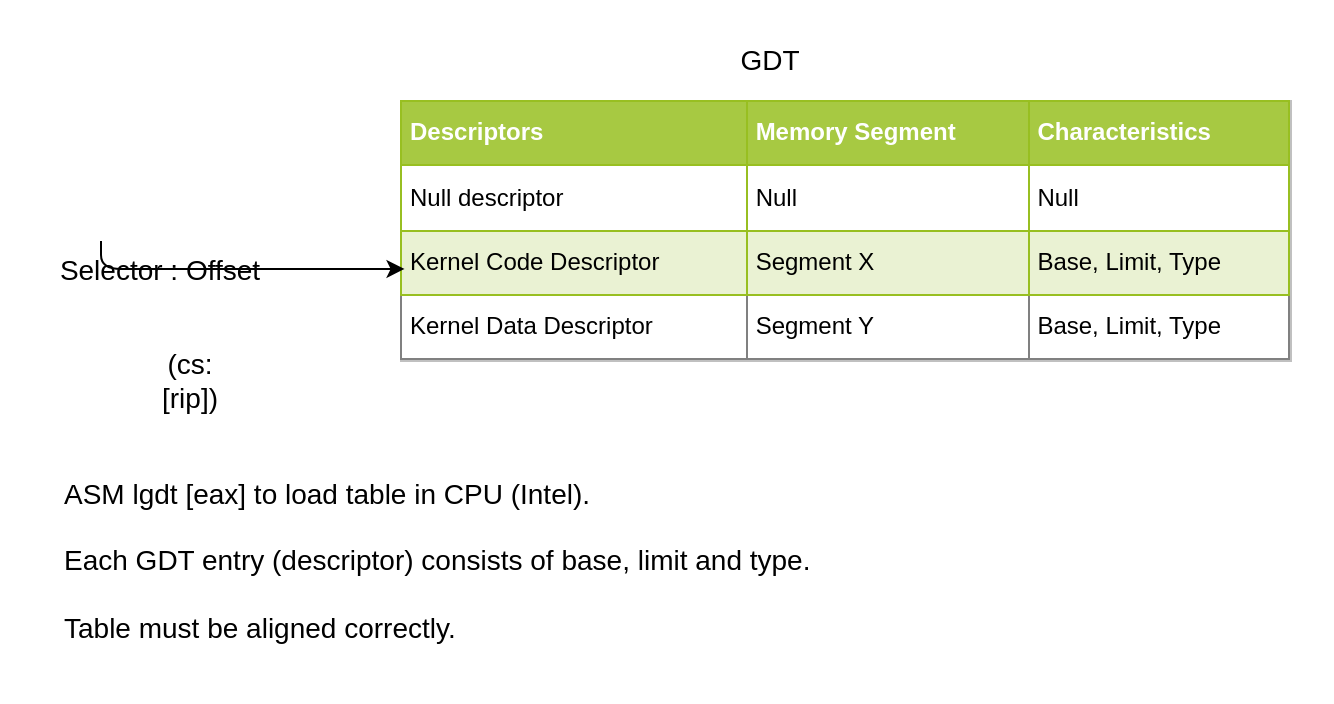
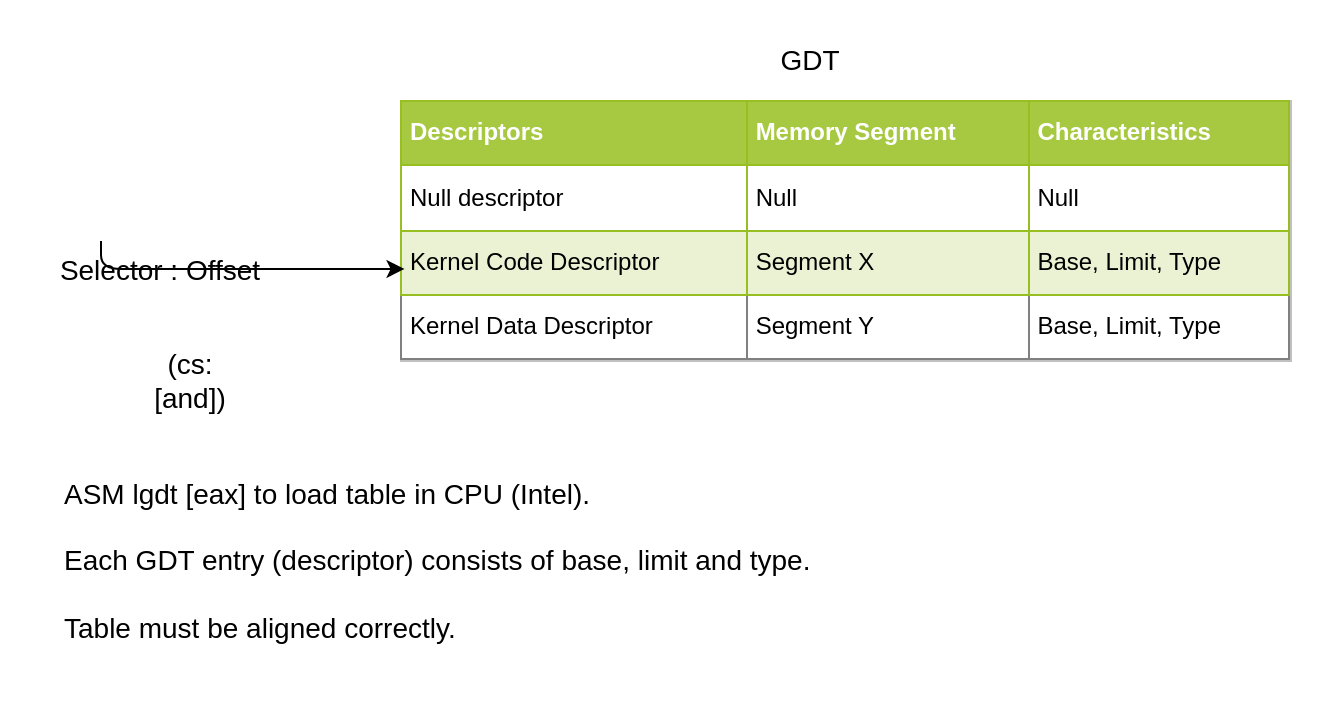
(771, 61) -> (811, 61)
(191, 381) -> (191, 381)
